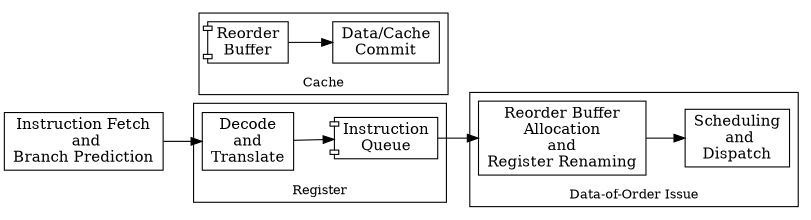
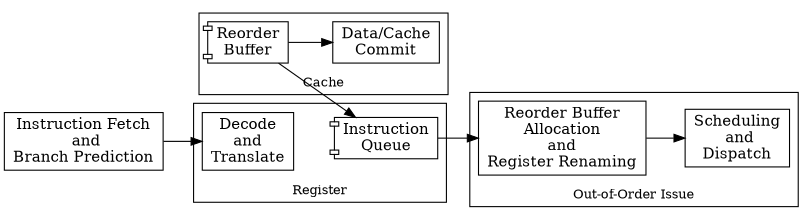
(308, 140) -> (313, 87)
(634, 195) -> (634, 195)
